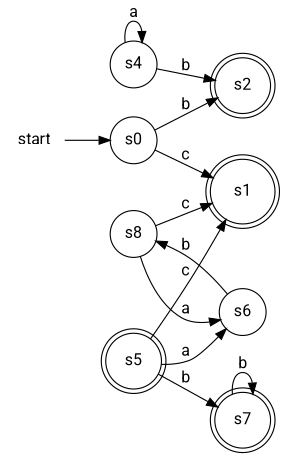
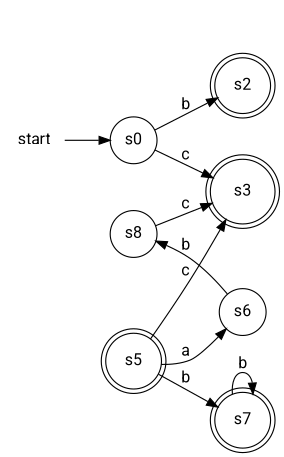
(134, 64) -> none
(243, 192) -> (243, 192)
(164, 302) -> none
